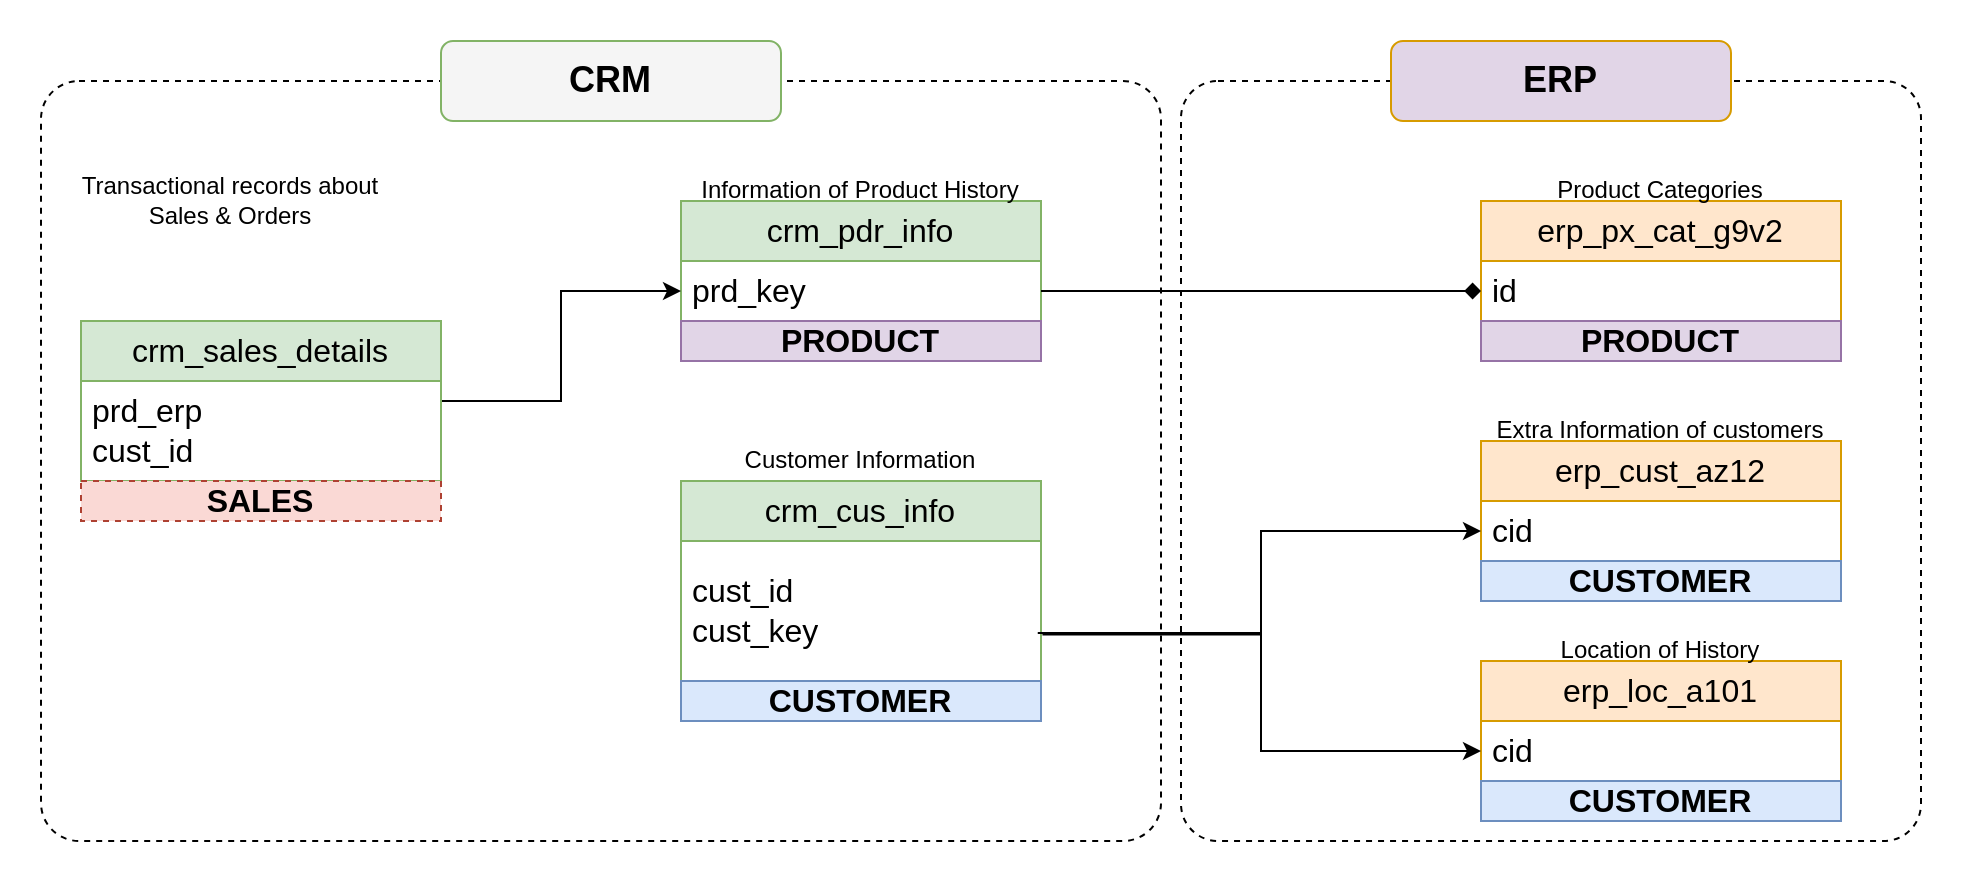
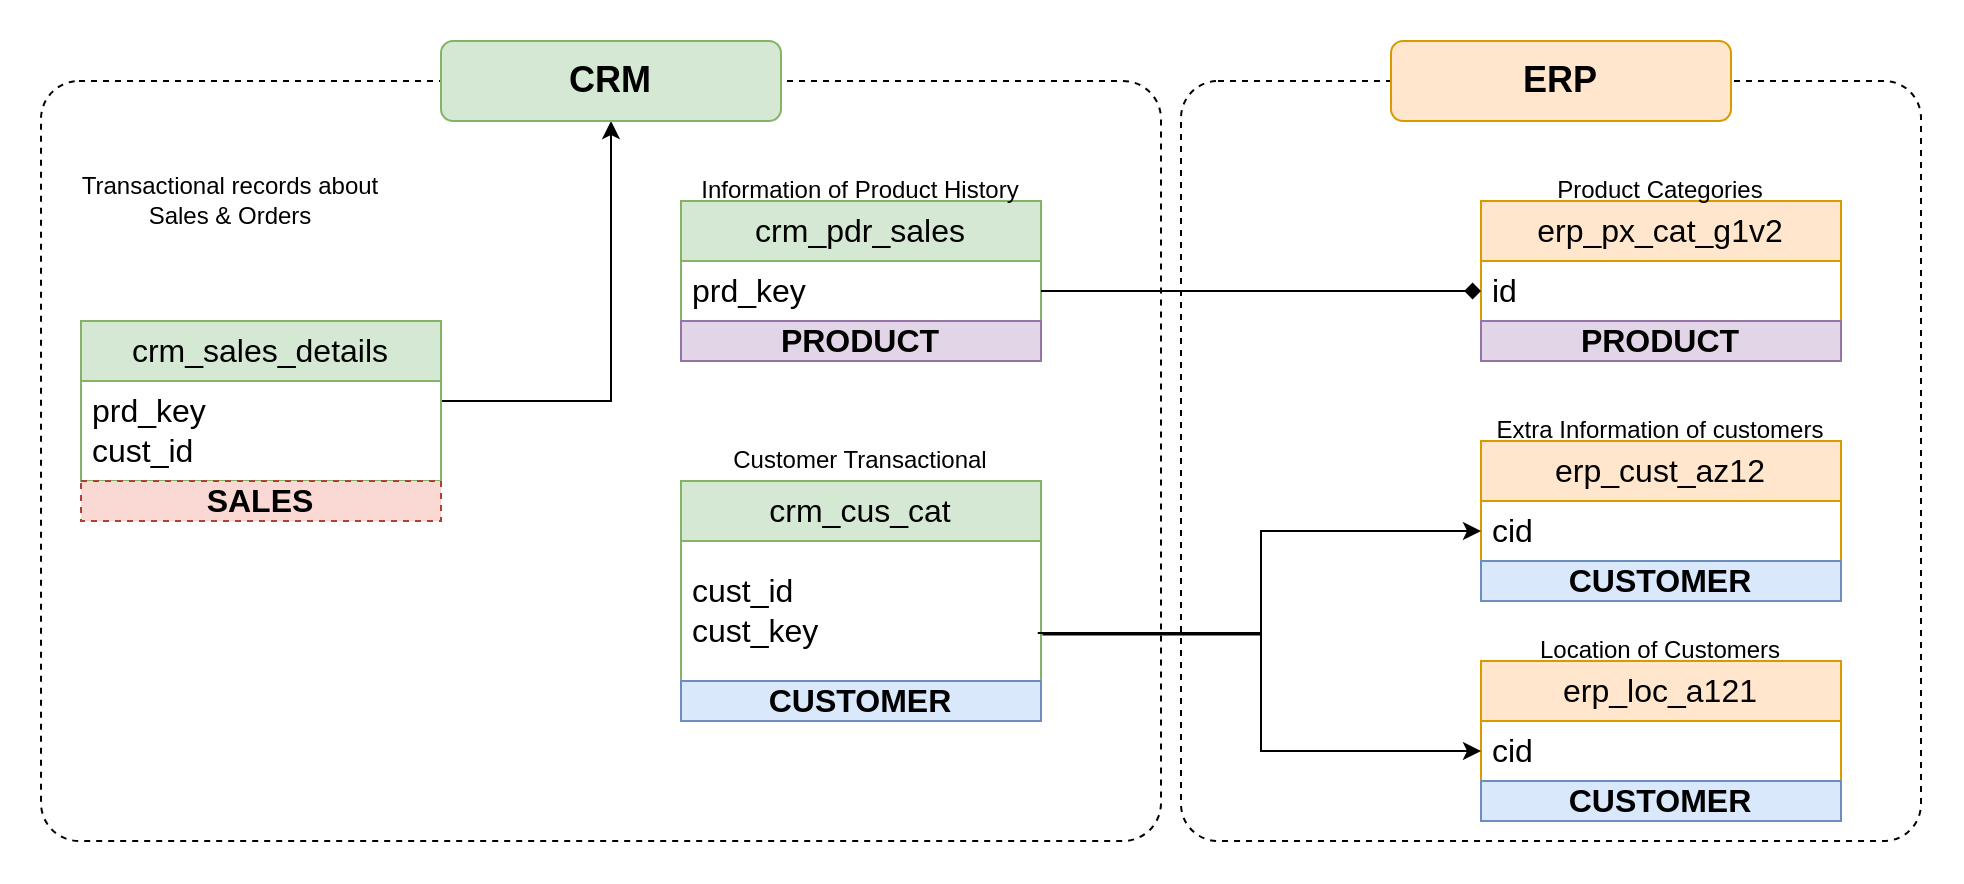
(611, 81) -> (611, 81)
(1561, 81) -> (1561, 81)
(861, 231) -> (861, 231)
(1661, 231) -> (1661, 231)
(561, 294) -> (611, 294)
(156, 431) -> (156, 431)
(861, 461) -> (861, 461)
(861, 511) -> (861, 511)
(1661, 651) -> (1661, 651)
(1661, 691) -> (1661, 691)
